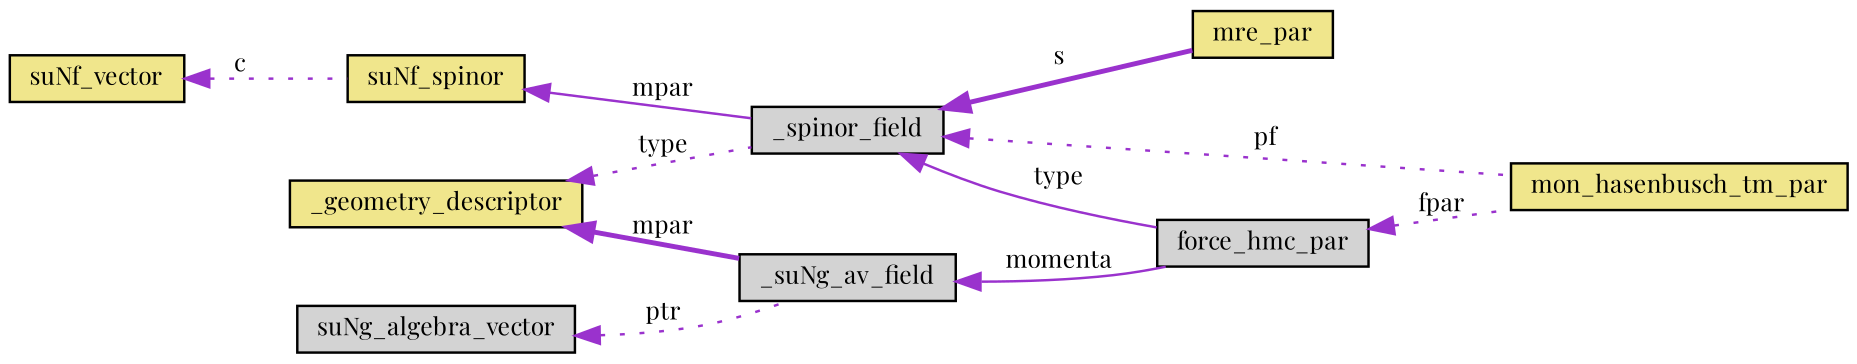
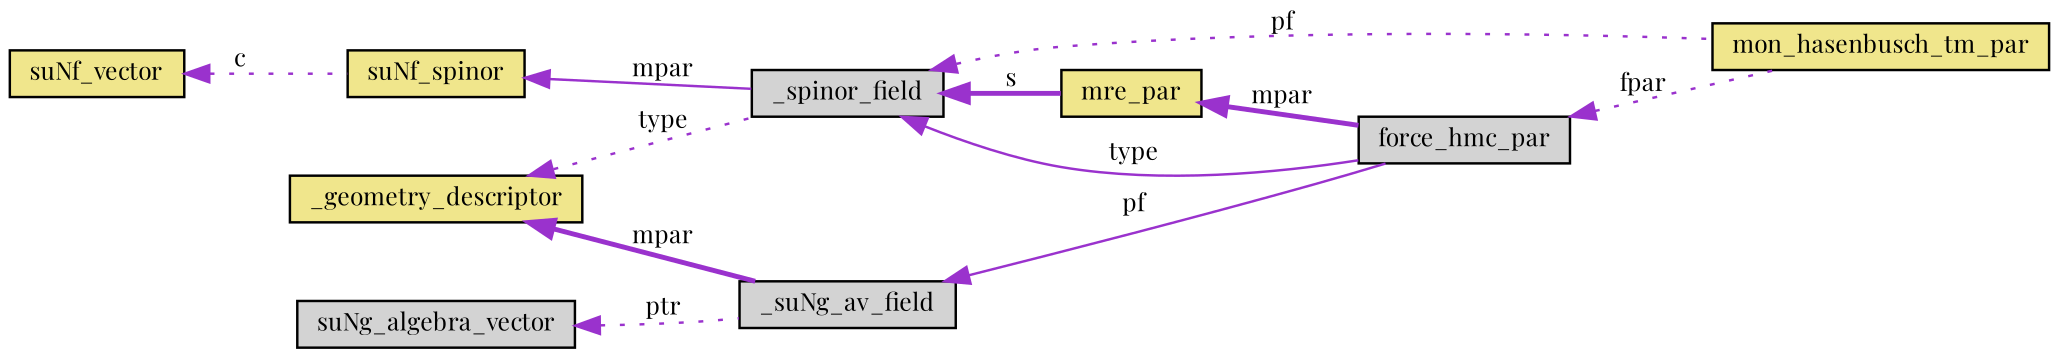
none -> (1292, 116)
(1056, 262) -> (1131, 205)
